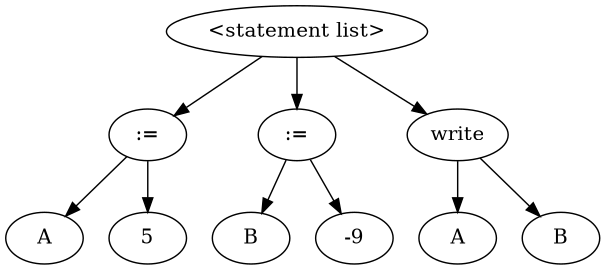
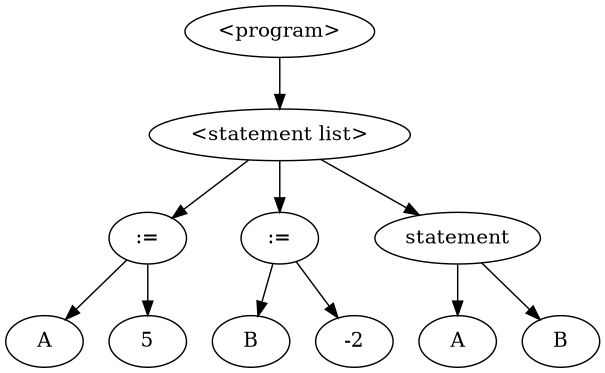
none -> (280, 32)
(458, 135) -> (458, 238)
(354, 238) -> (354, 341)
